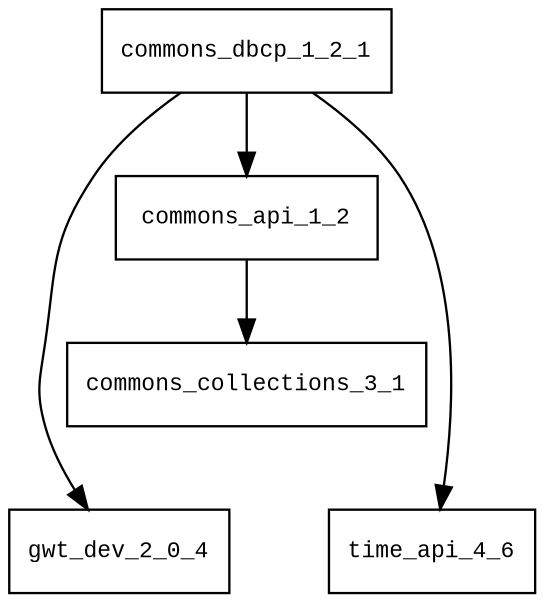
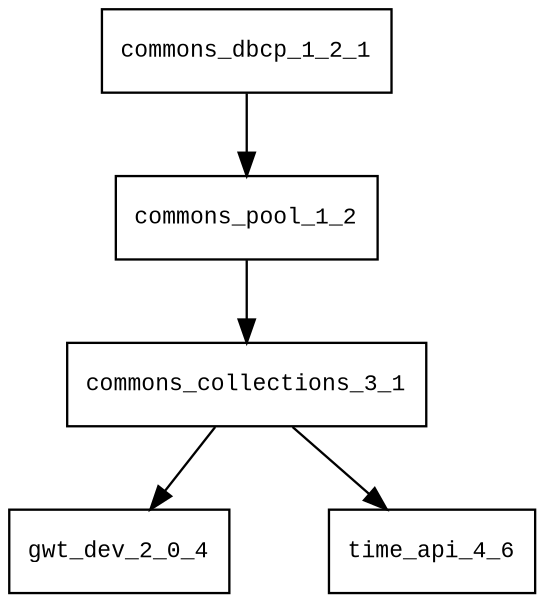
(247, 218) -> (247, 218)
(438, 267) -> (331, 461)
(54, 272) -> (190, 459)
